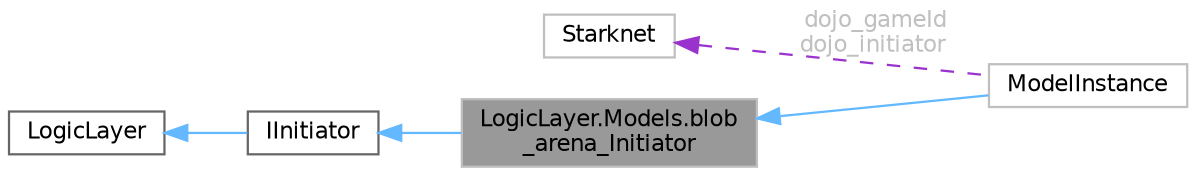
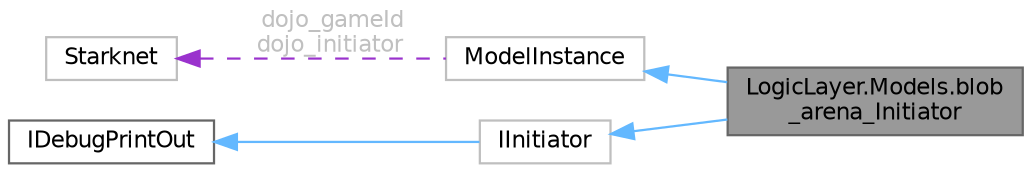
(885, 106) -> (697, 78)
(87, 133) -> (112, 142)
(313, 133) -> (545, 142)
(609, 133) -> (875, 101)
